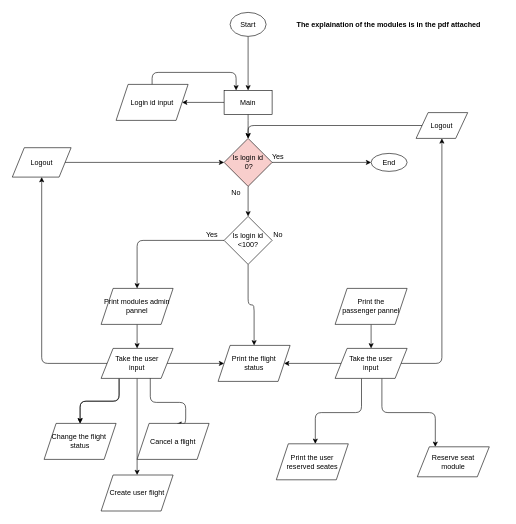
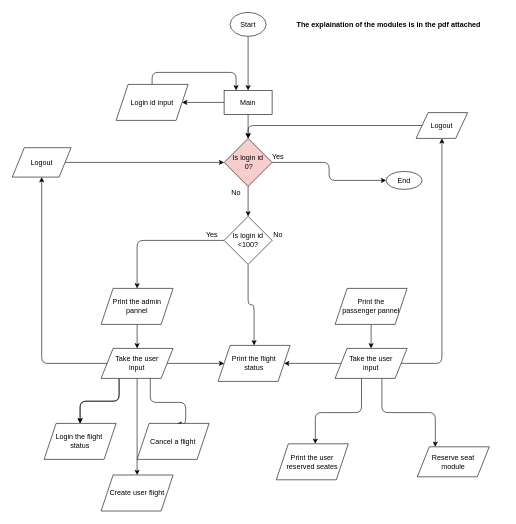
(389, 162) -> (404, 180)
(137, 306) -> (137, 306)
(80, 441) -> (80, 441)
